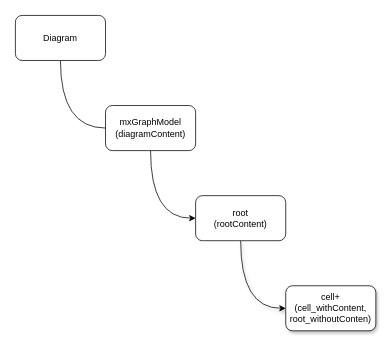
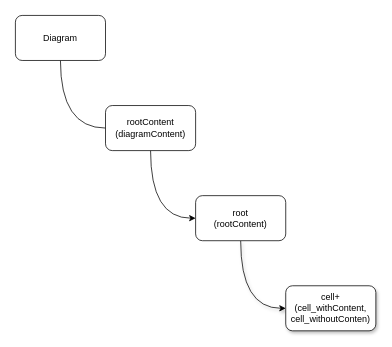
(150, 128) -> (150, 128)
(330, 308) -> (330, 308)
